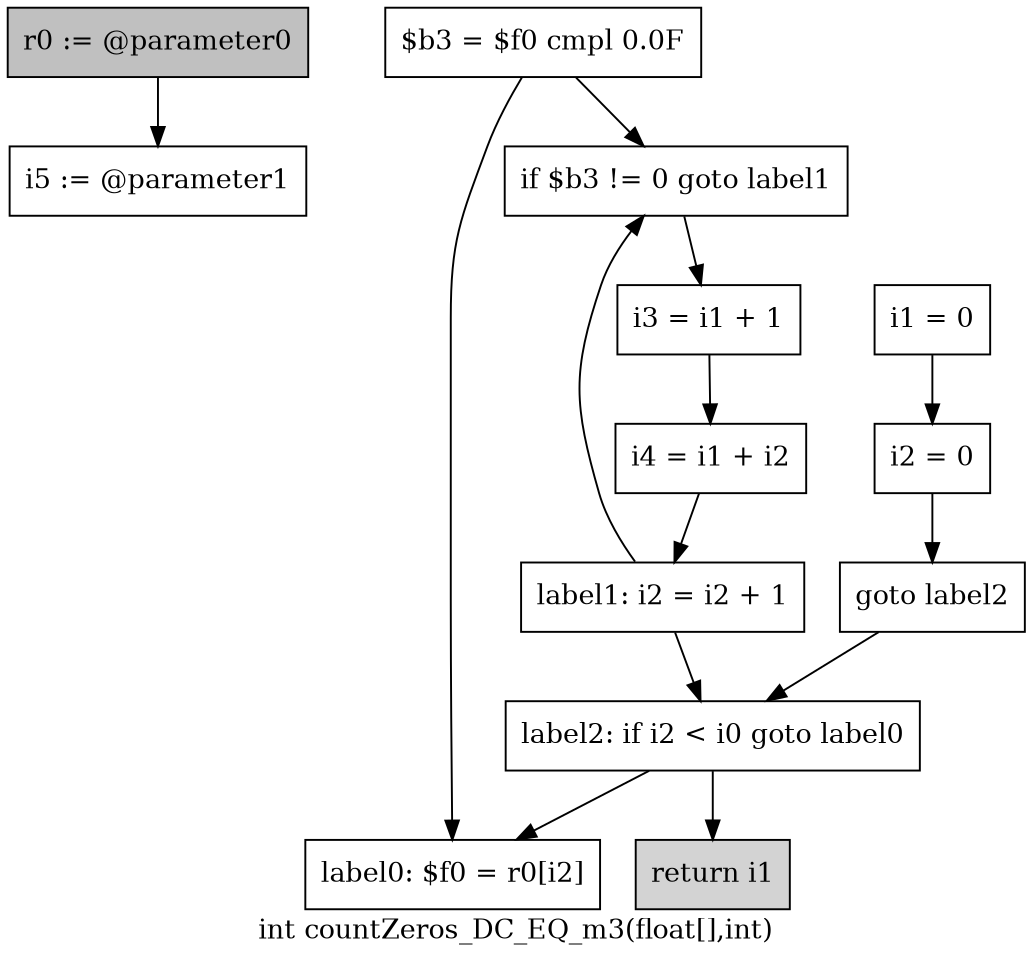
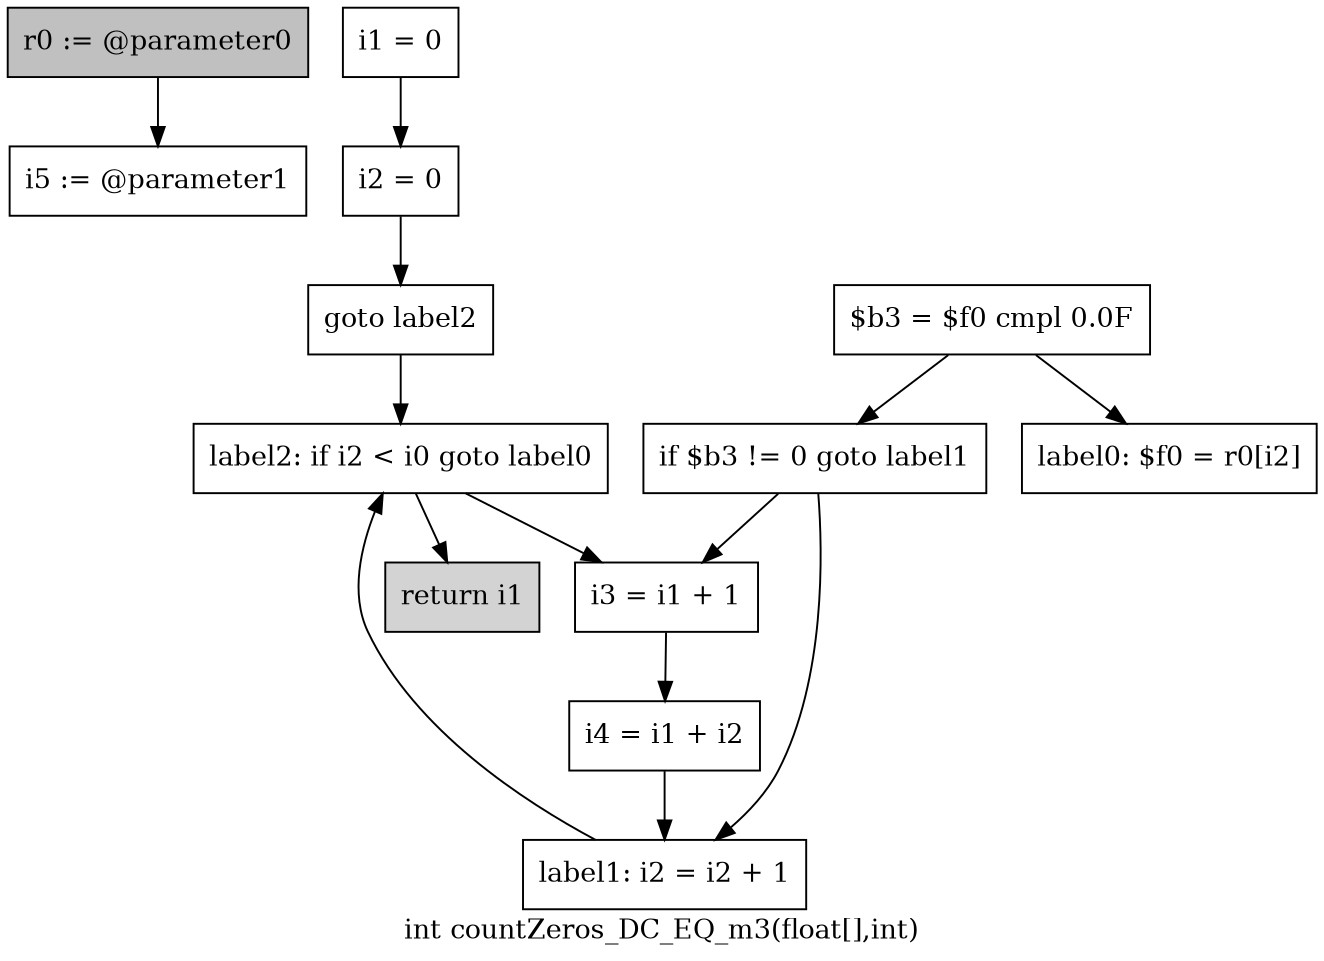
(580, 397) -> (810, 672)
(591, 801) -> (525, 523)
